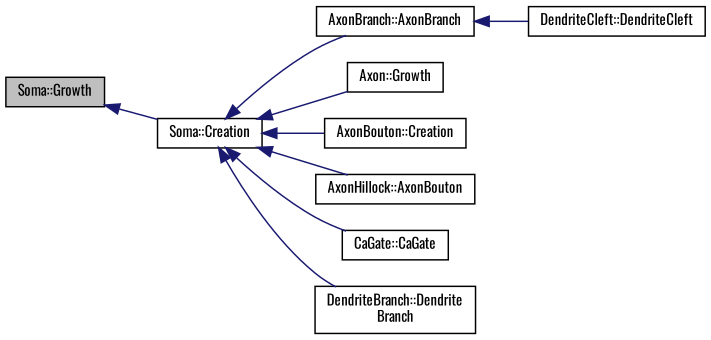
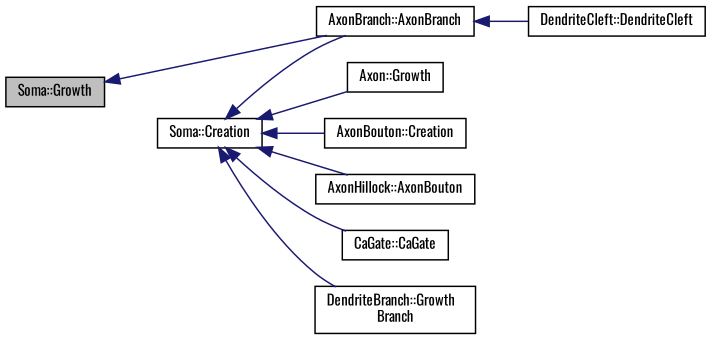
(138, 114) -> (223, 57)
(395, 310) -> (395, 310)
